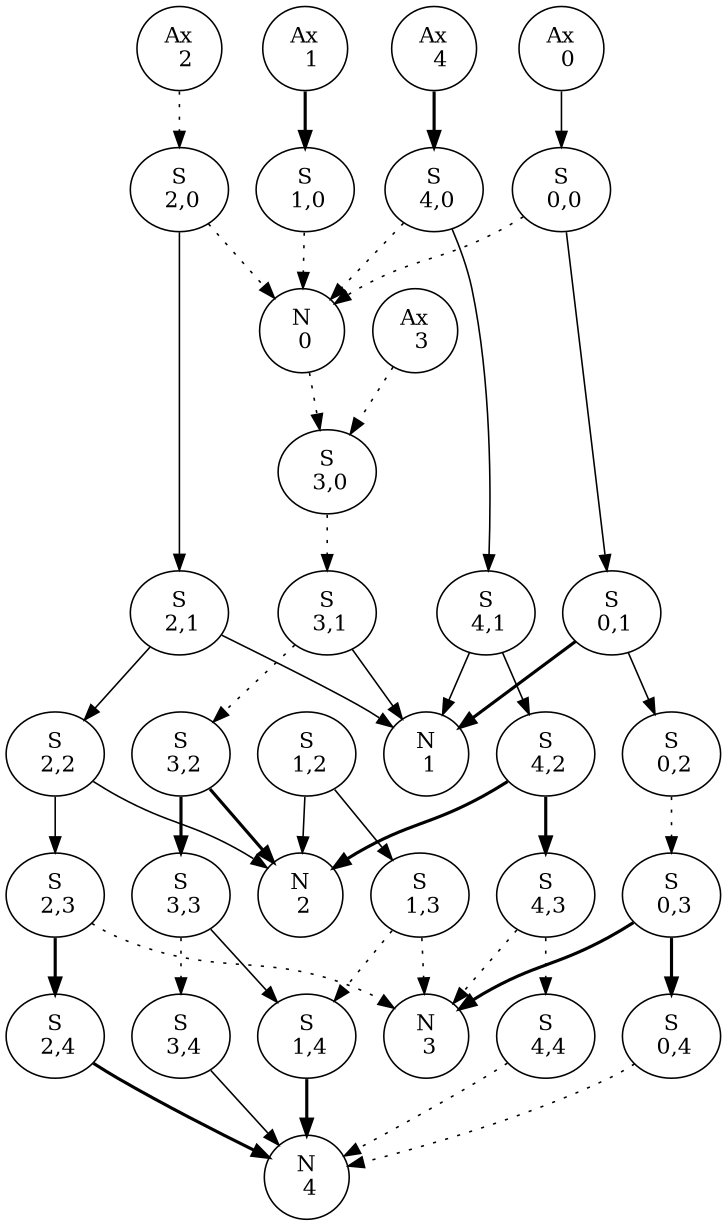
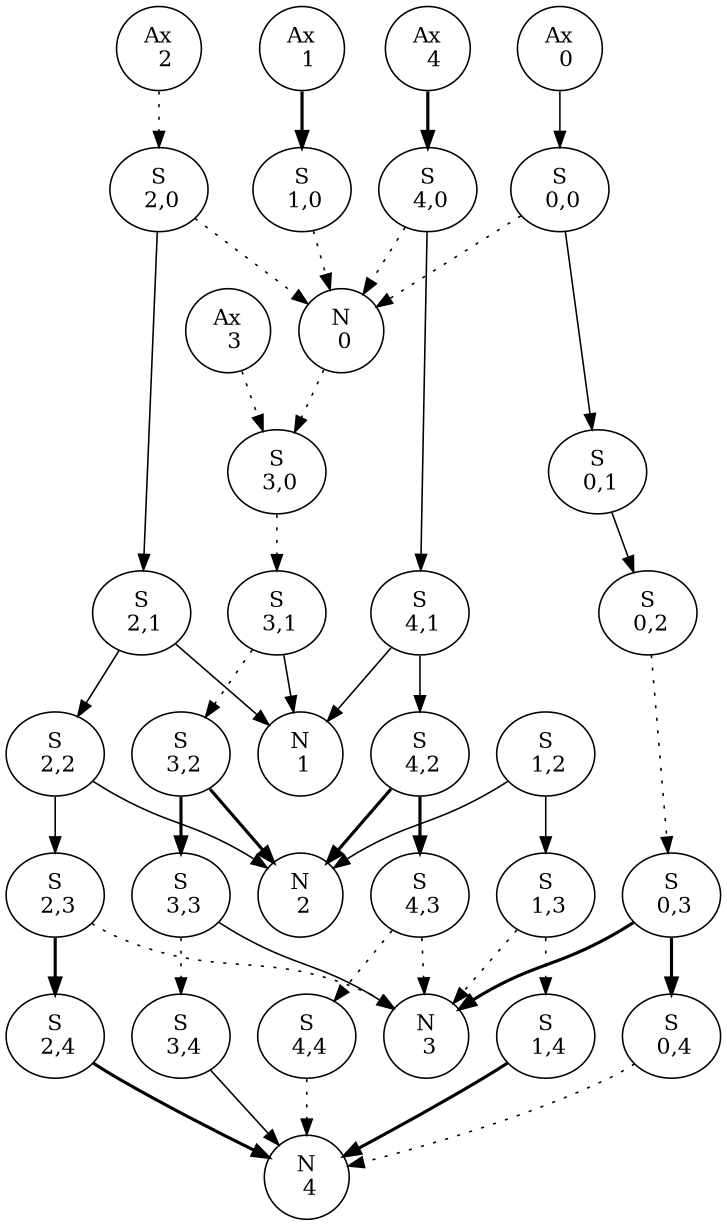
(527, 678) -> none
(233, 954) -> (294, 960)
